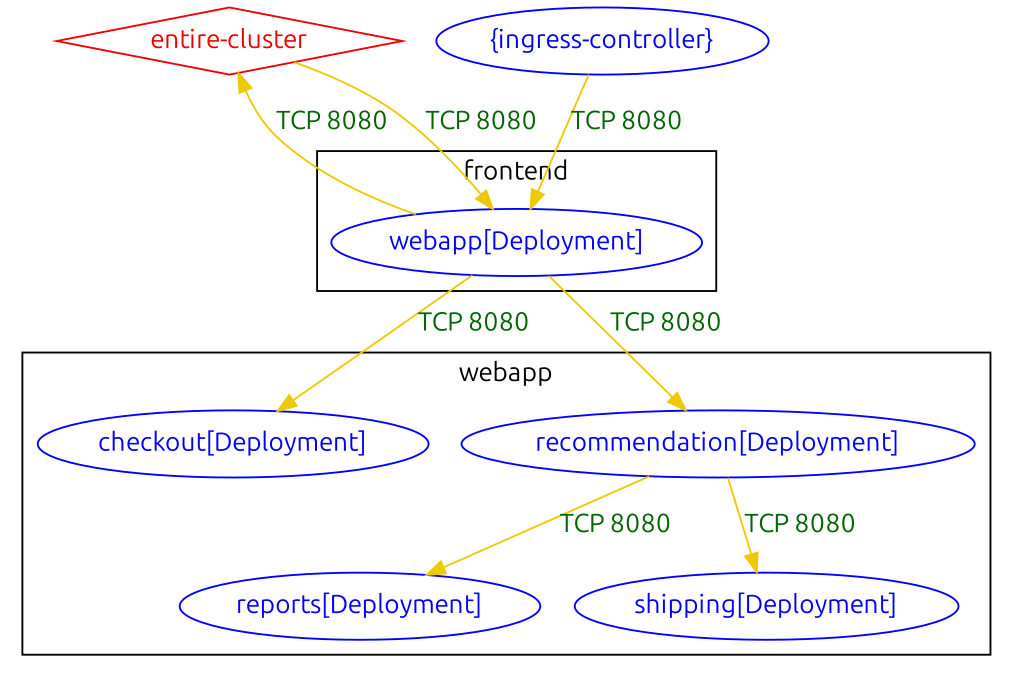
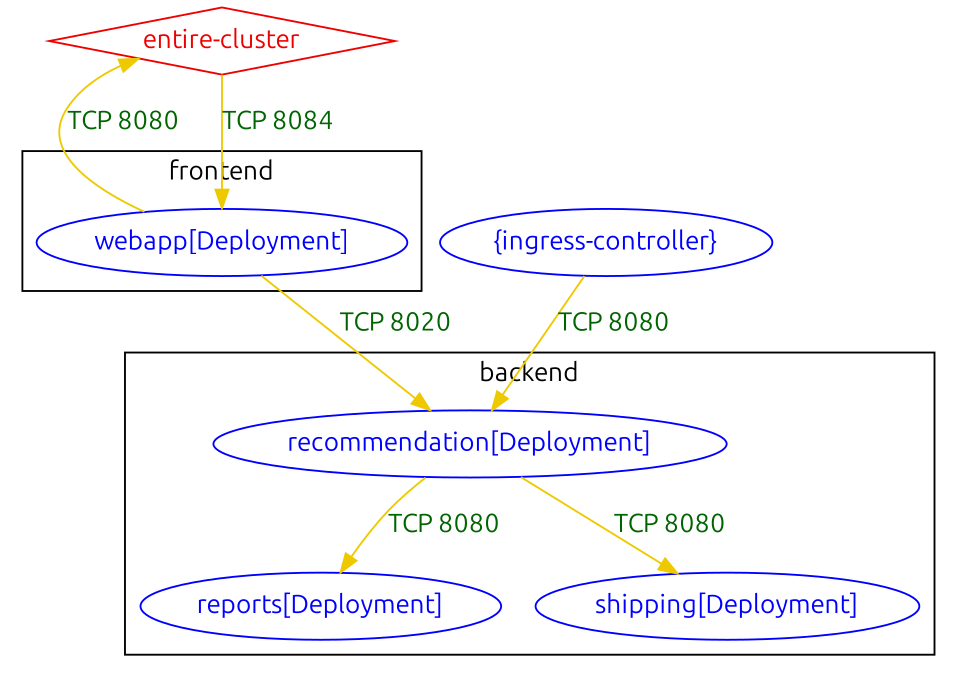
(482, 122) -> (279, 122)
(563, 133) -> (544, 335)
(667, 324) -> (396, 324)
(506, 374) -> (530, 374)
(233, 444) -> none
